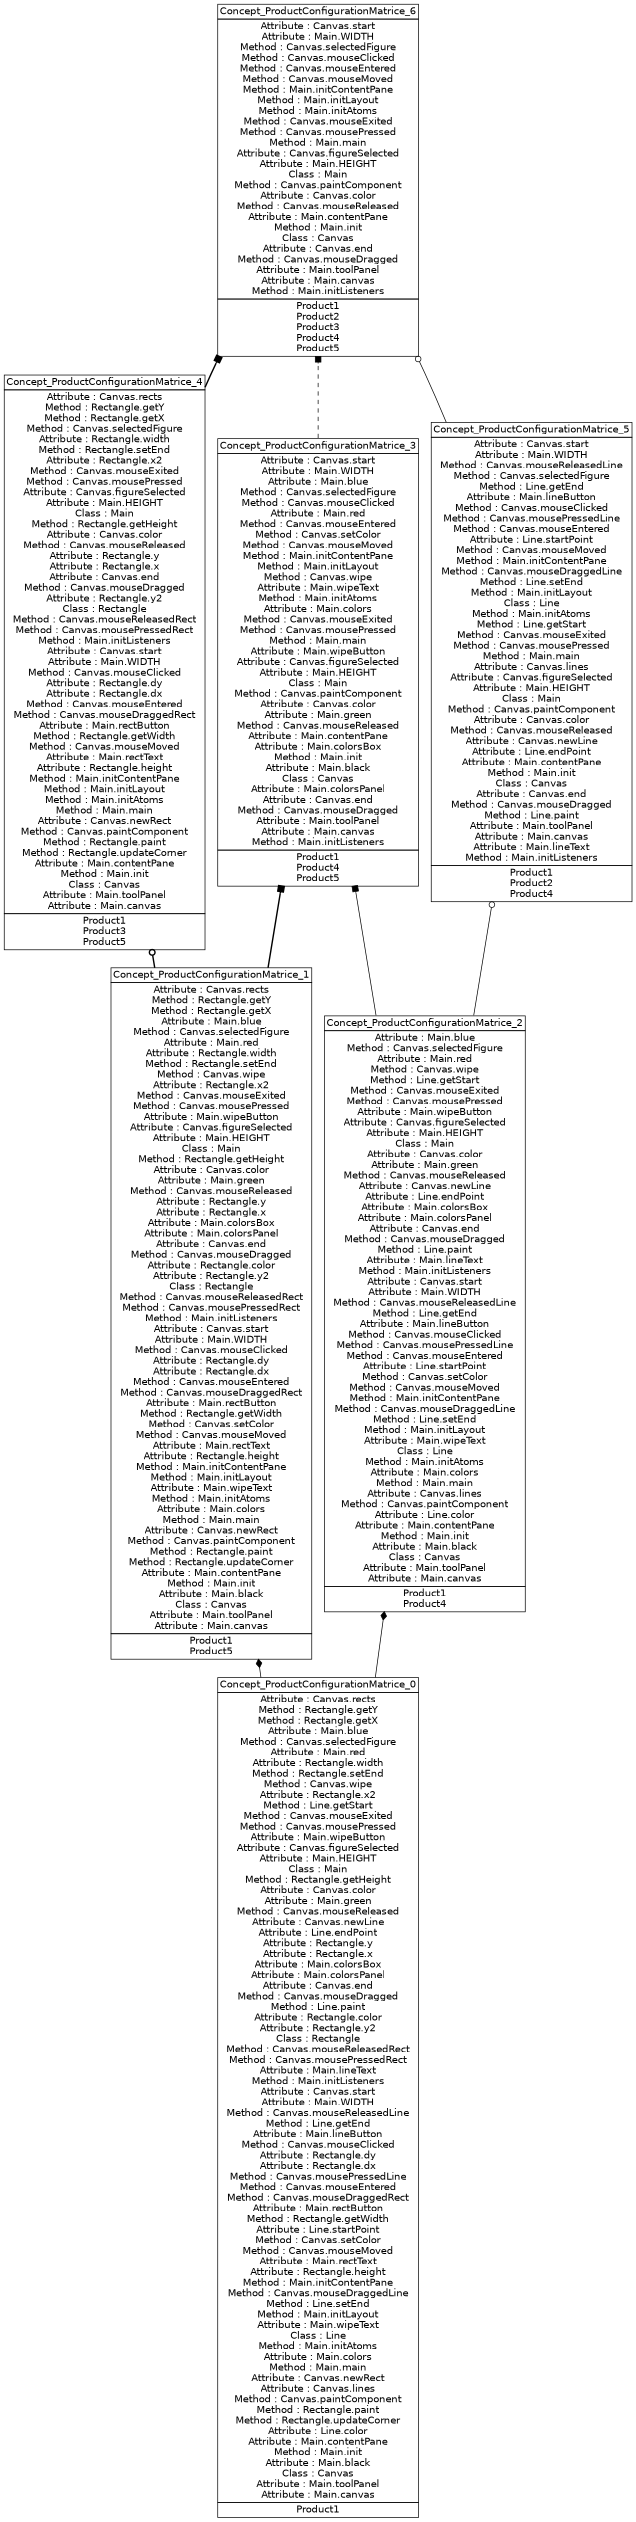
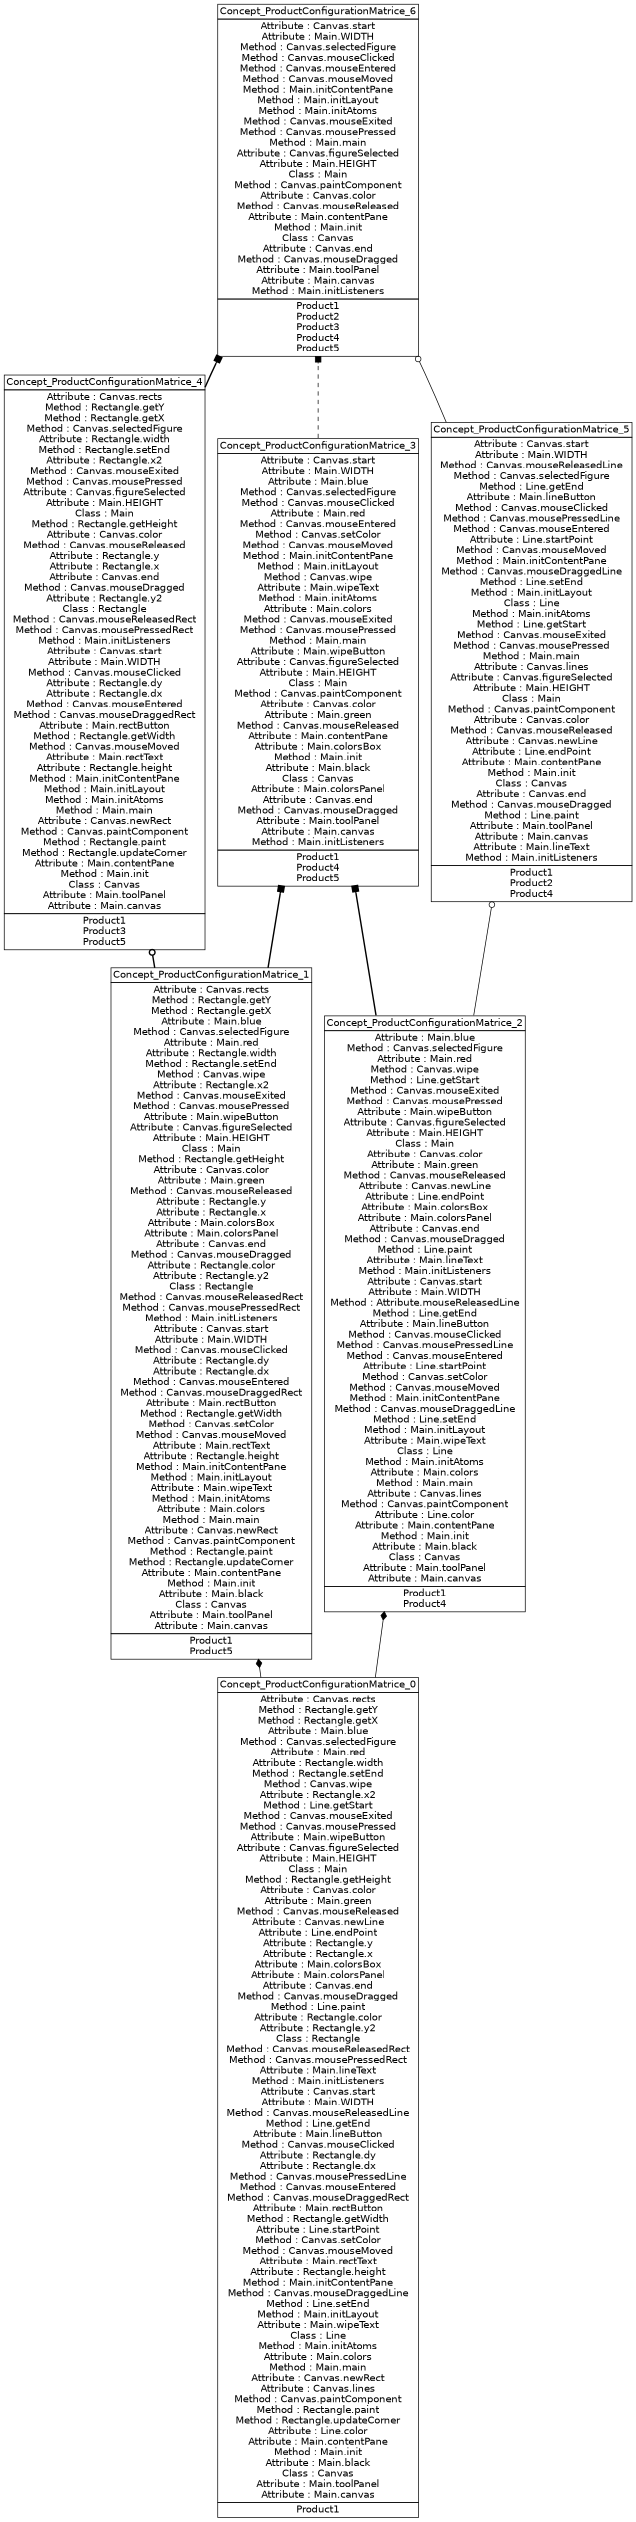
(366, 954) -> (366, 954)
(425, 1303) -> (425, 1303)
